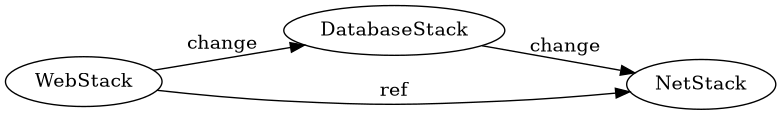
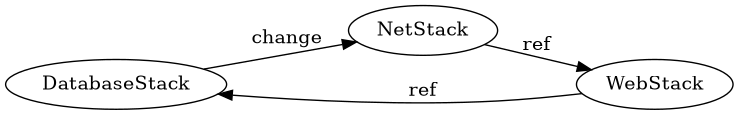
(223, 44) -> (423, 91)
(386, 104) -> (531, 56)
